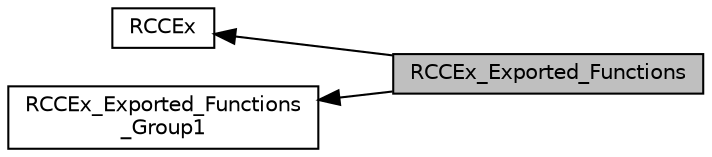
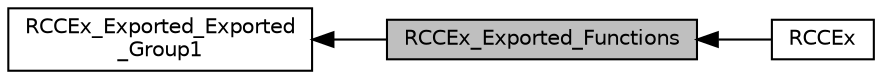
(314, 46) -> (745, 40)
(163, 118) -> (160, 40)
